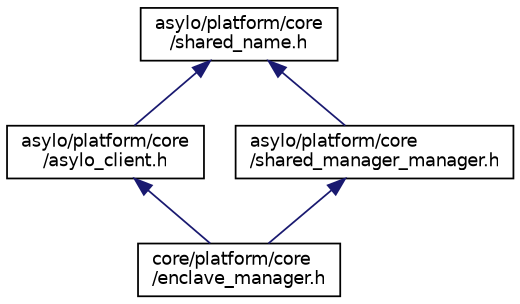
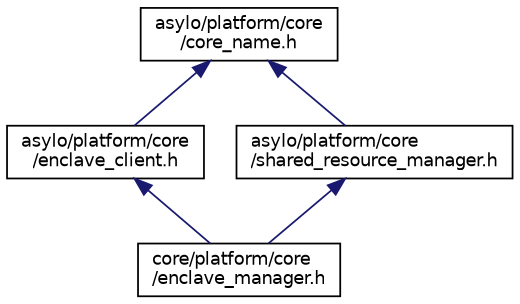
(239, 34) -> (239, 34)
(106, 152) -> (106, 152)
(375, 152) -> (375, 152)
